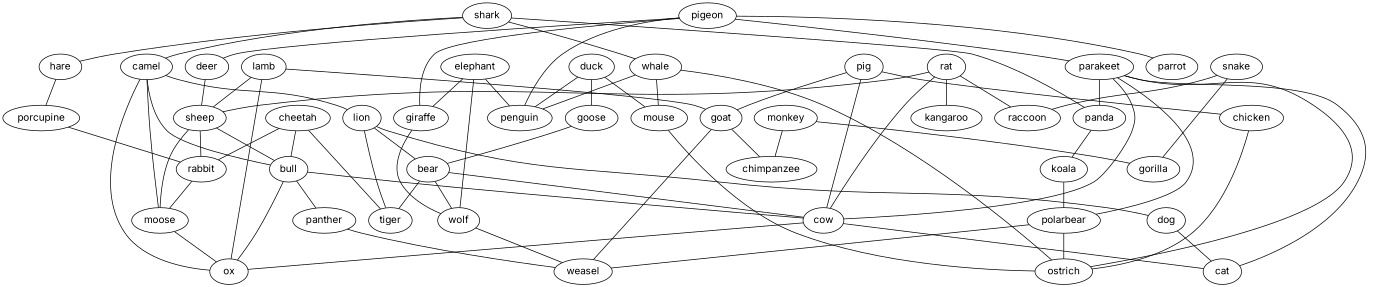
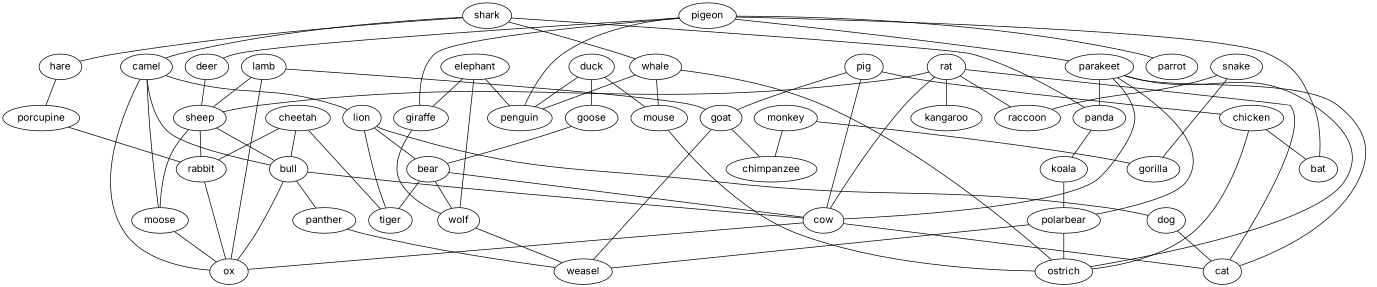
none -> (1200, 95)
none -> (1318, 169)
(181, 195) -> (215, 220)
